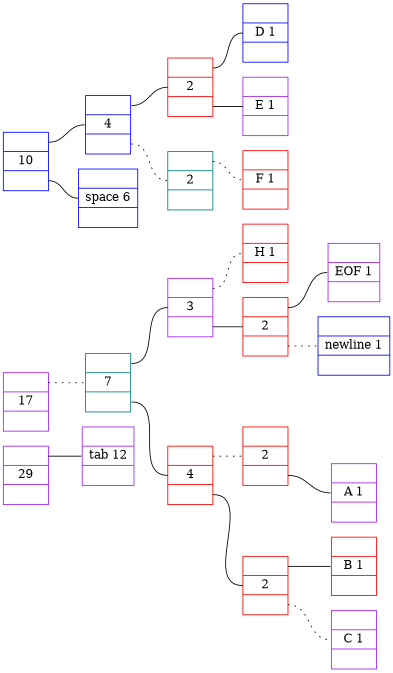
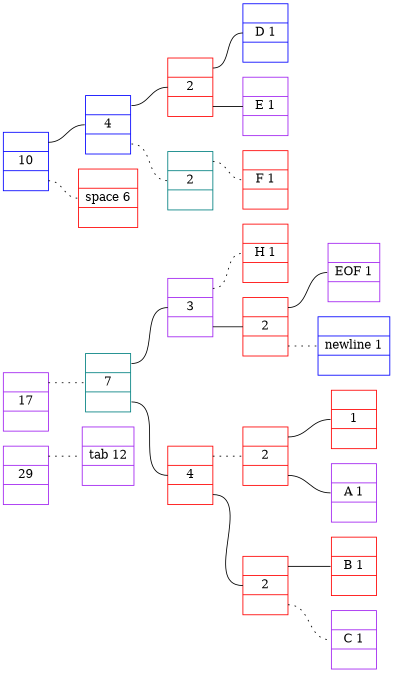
(63, 189) -> (63, 189)
(108, 198) -> (108, 198)
none -> (354, 419)
(65, 456) -> (65, 456)
